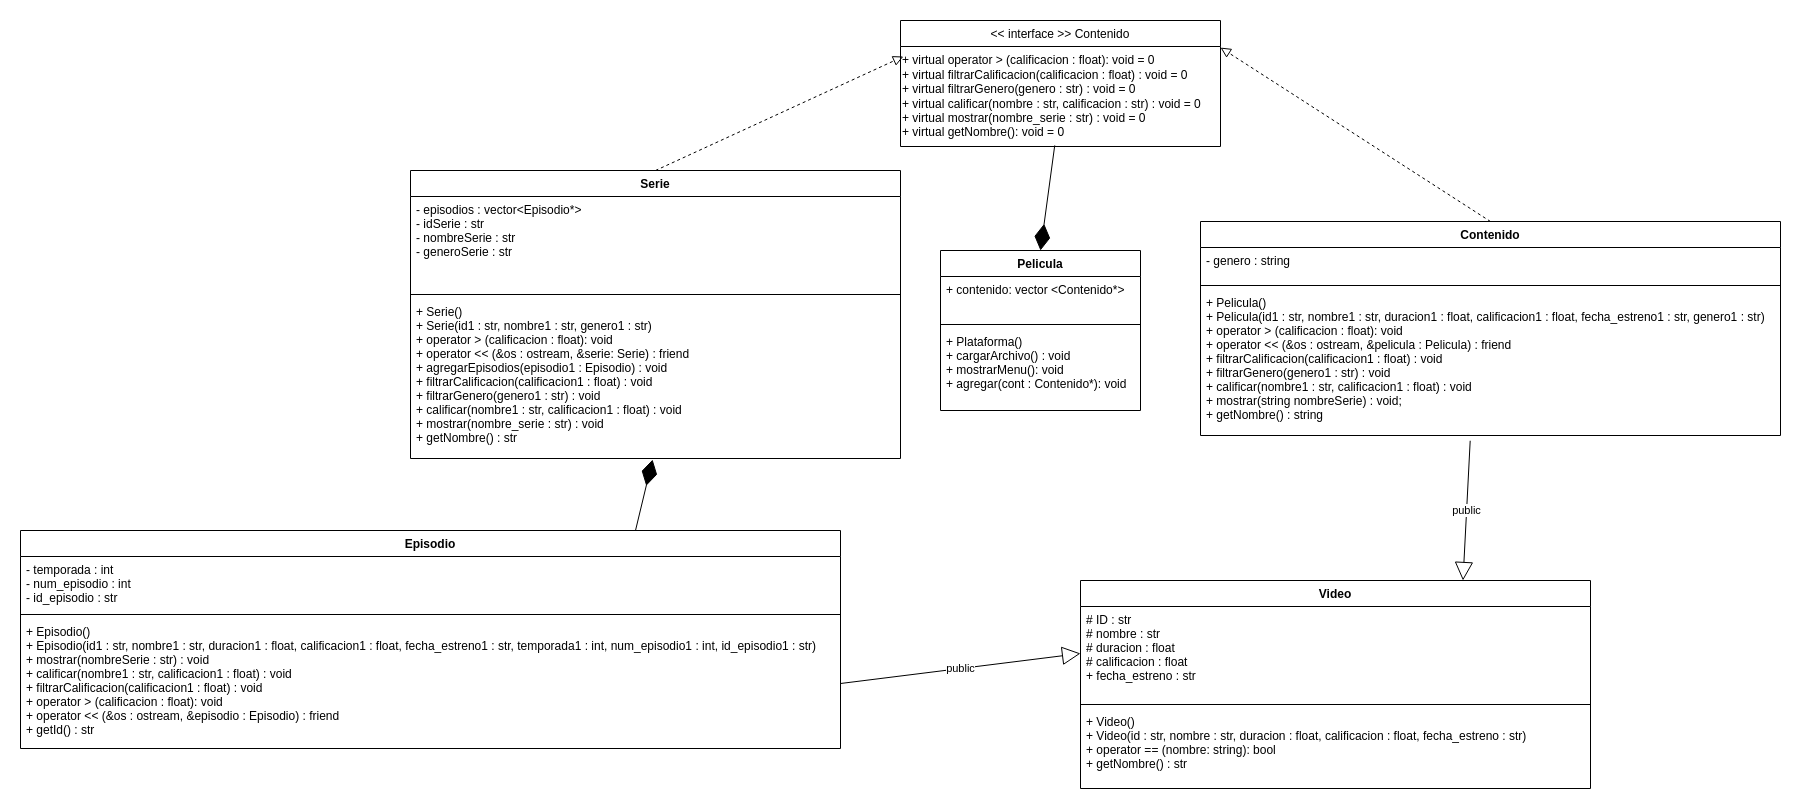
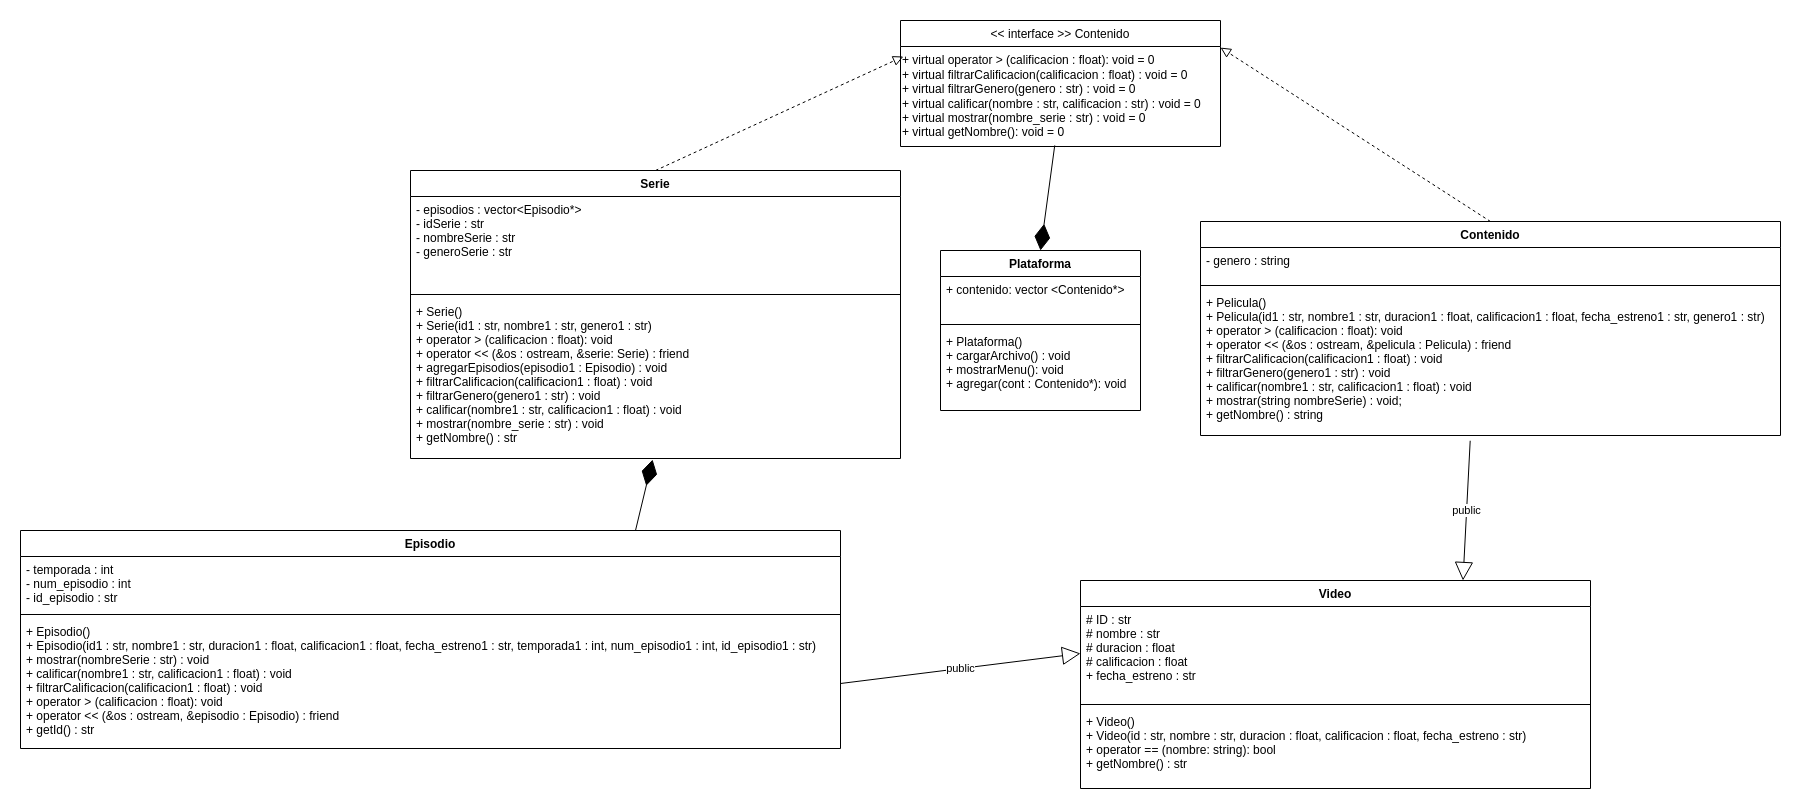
(1040, 264) -> (1040, 264)
